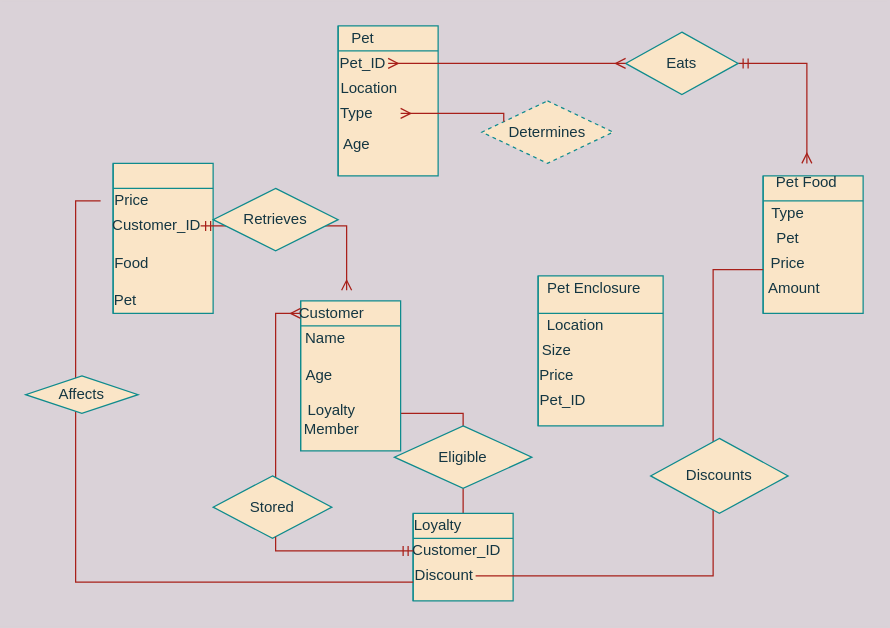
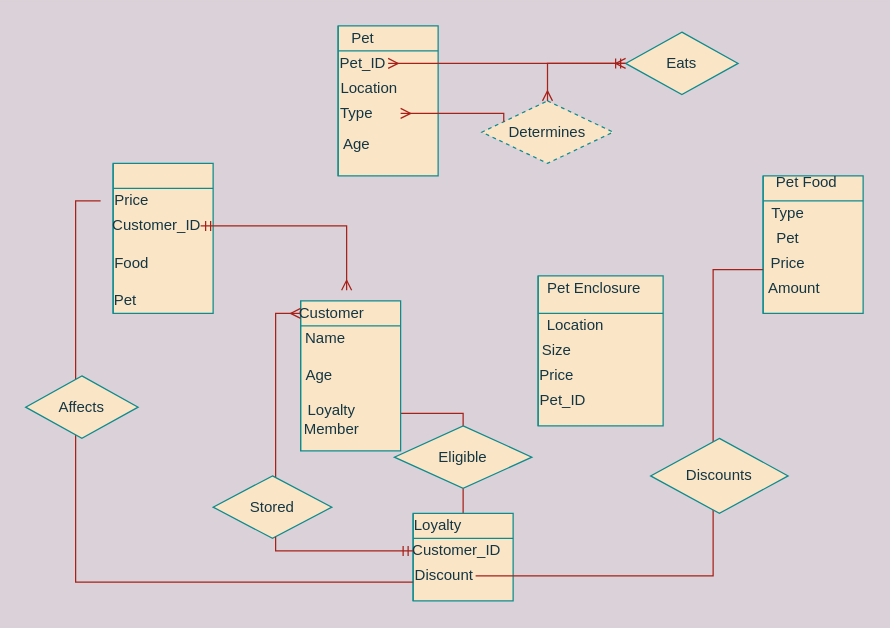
(807, 79) -> (548, 83)
(276, 219) -> none
(82, 394) -> (82, 407)
